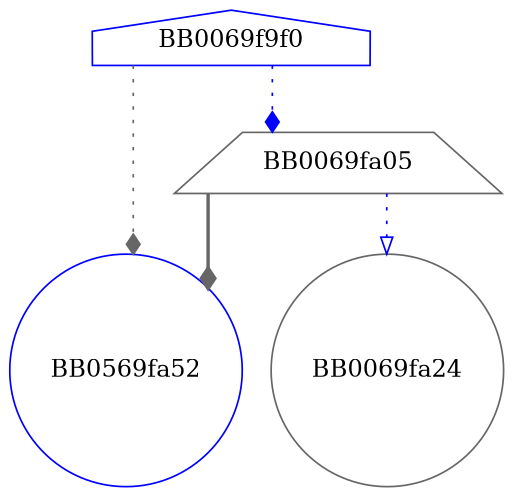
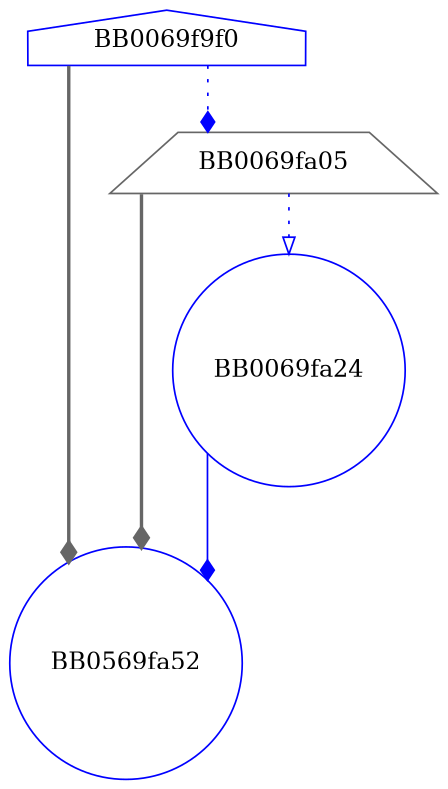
(133, 150) -> (69, 304)
(387, 370) -> (289, 370)
none -> (207, 507)
